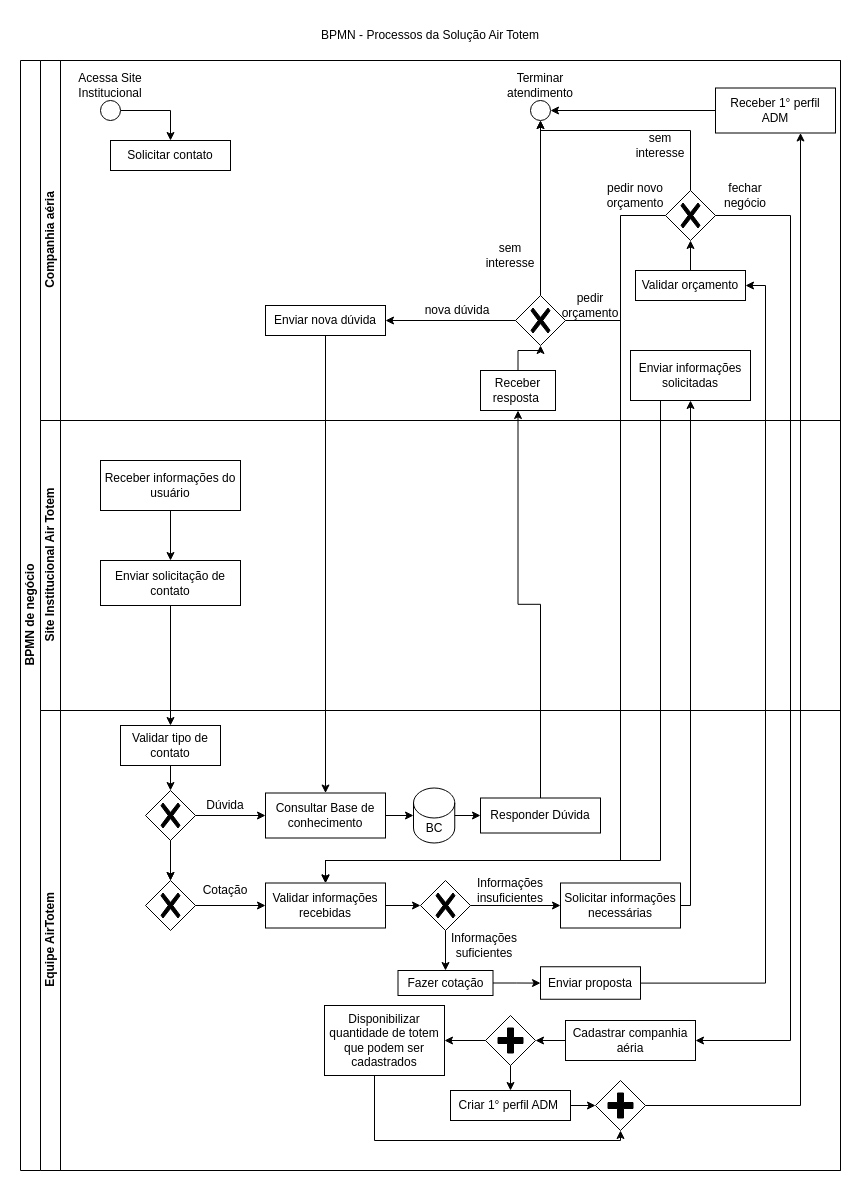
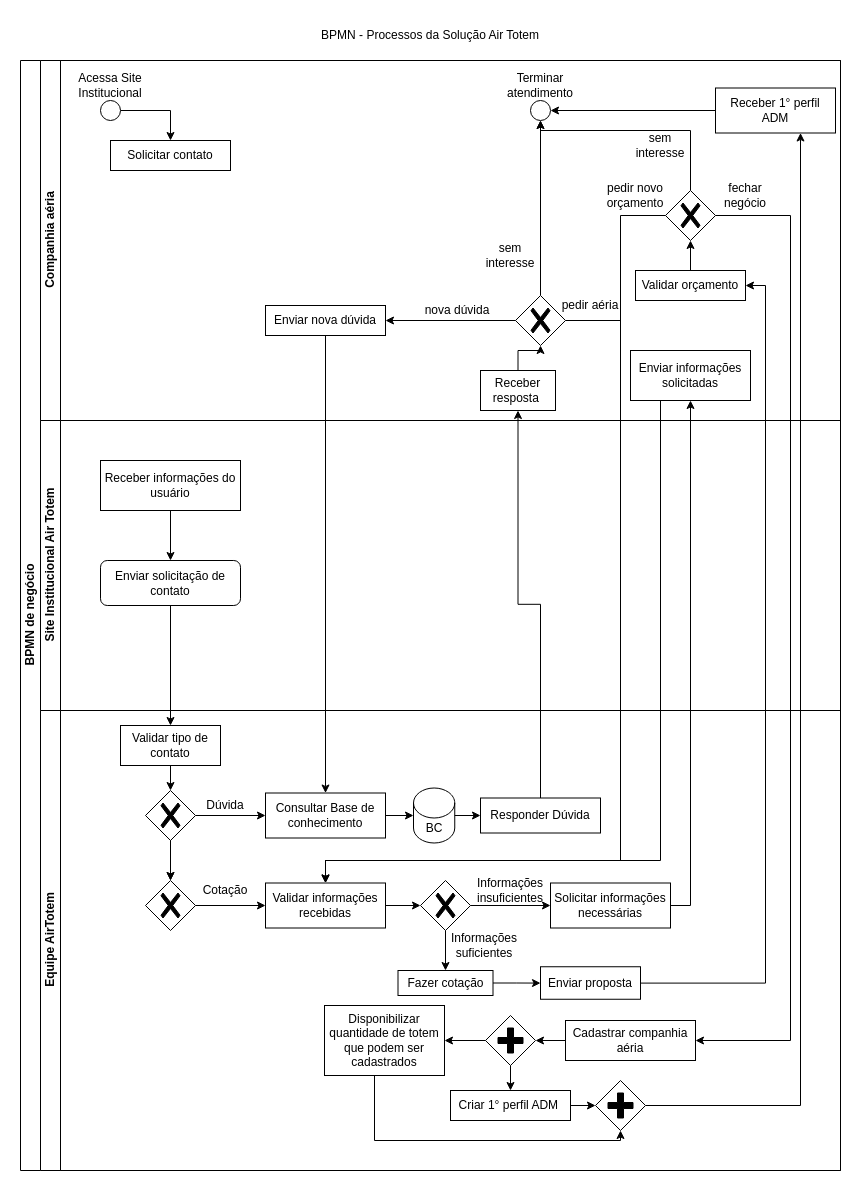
(591, 306) -> (591, 306)
(171, 583) -> (171, 583)
(621, 906) -> (611, 906)
